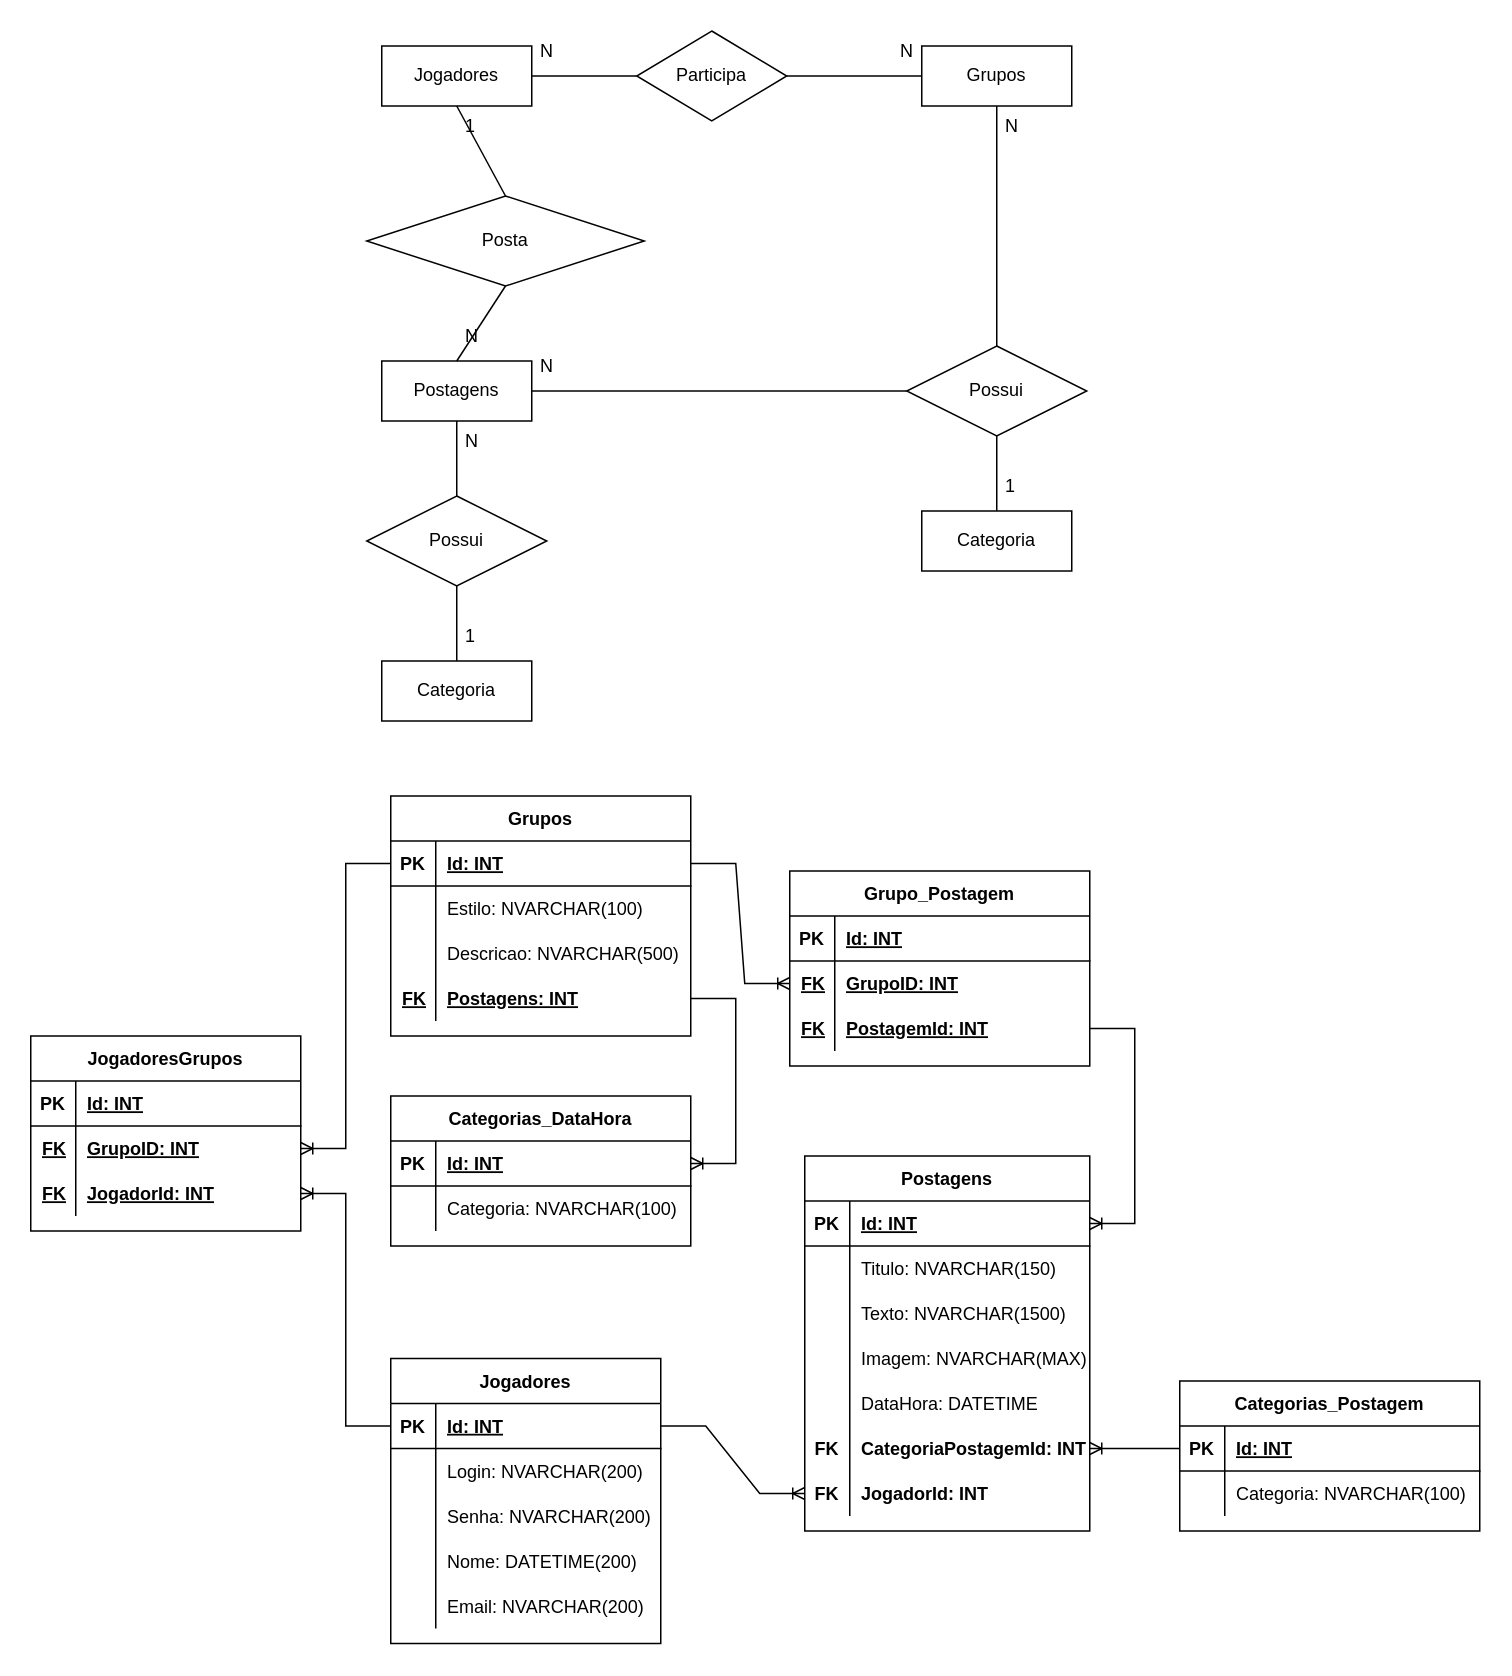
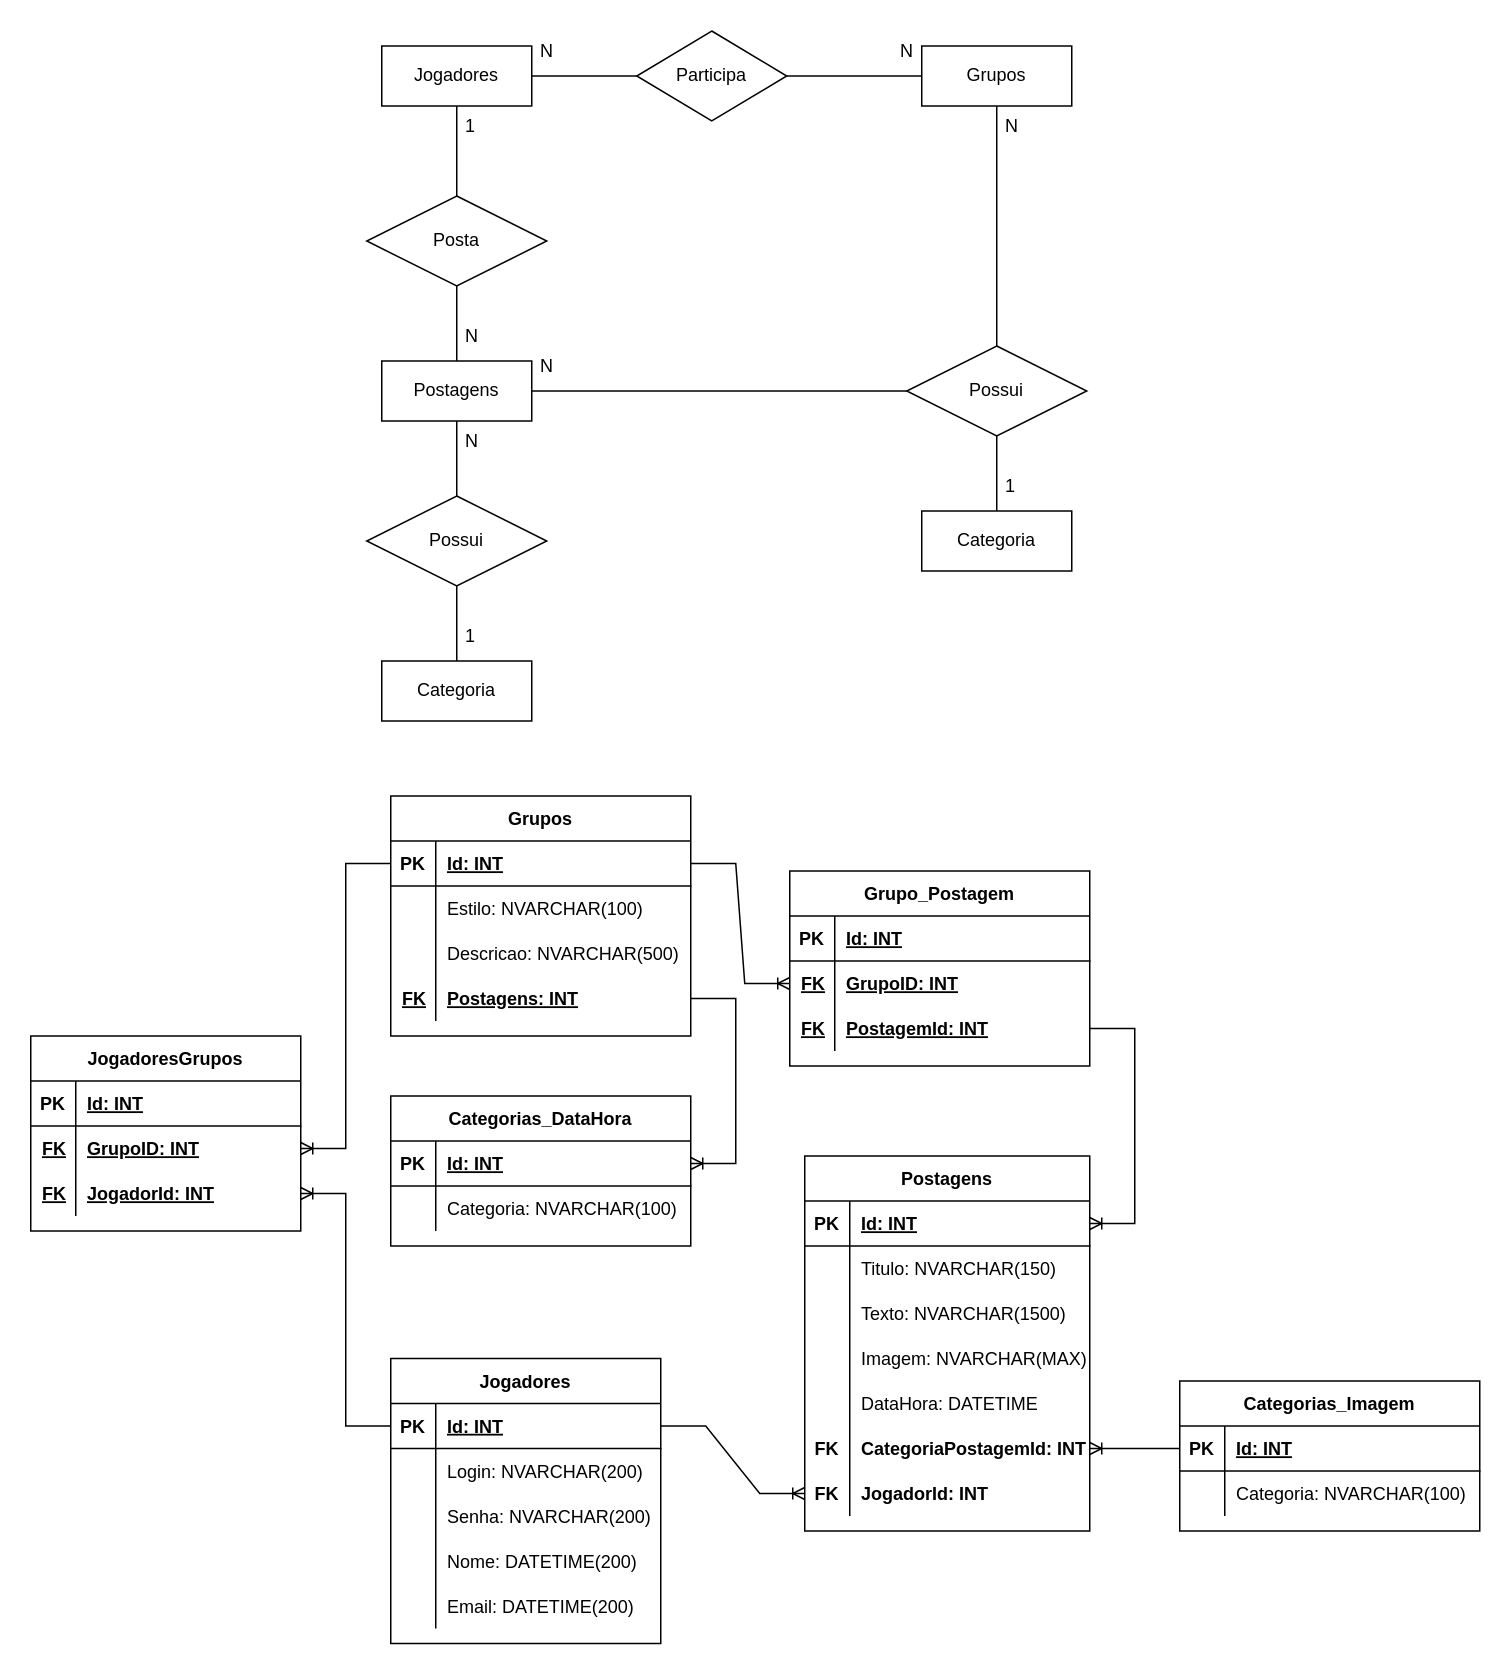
(506, 241) -> (457, 241)
(1329, 1404) -> (1329, 1404)
(538, 1607) -> (538, 1607)
